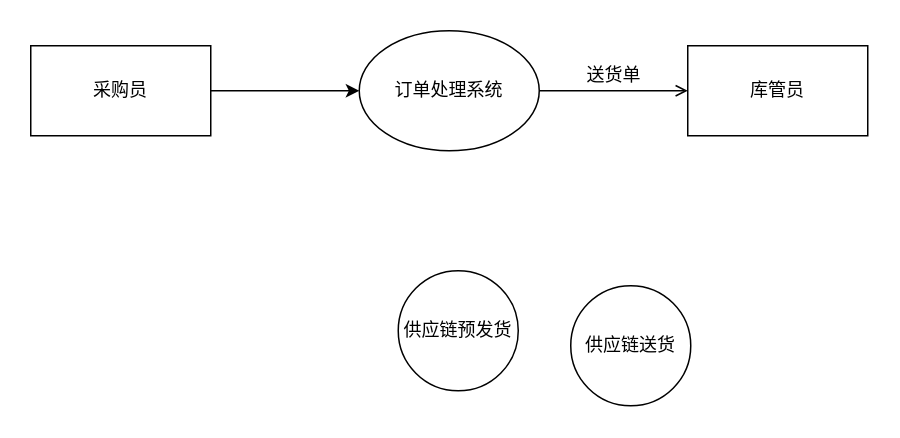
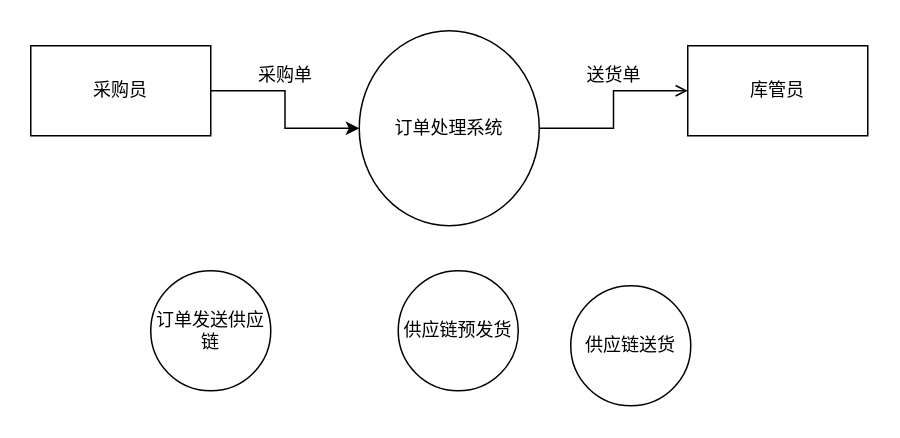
none -> (286, 76)
(449, 91) -> (449, 128)
none -> (211, 331)
